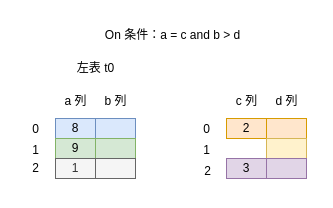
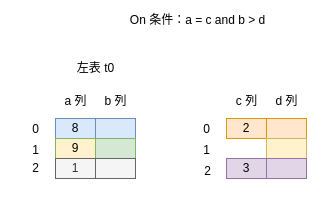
(173, 36) -> (198, 21)
(76, 149) -> (76, 149)
